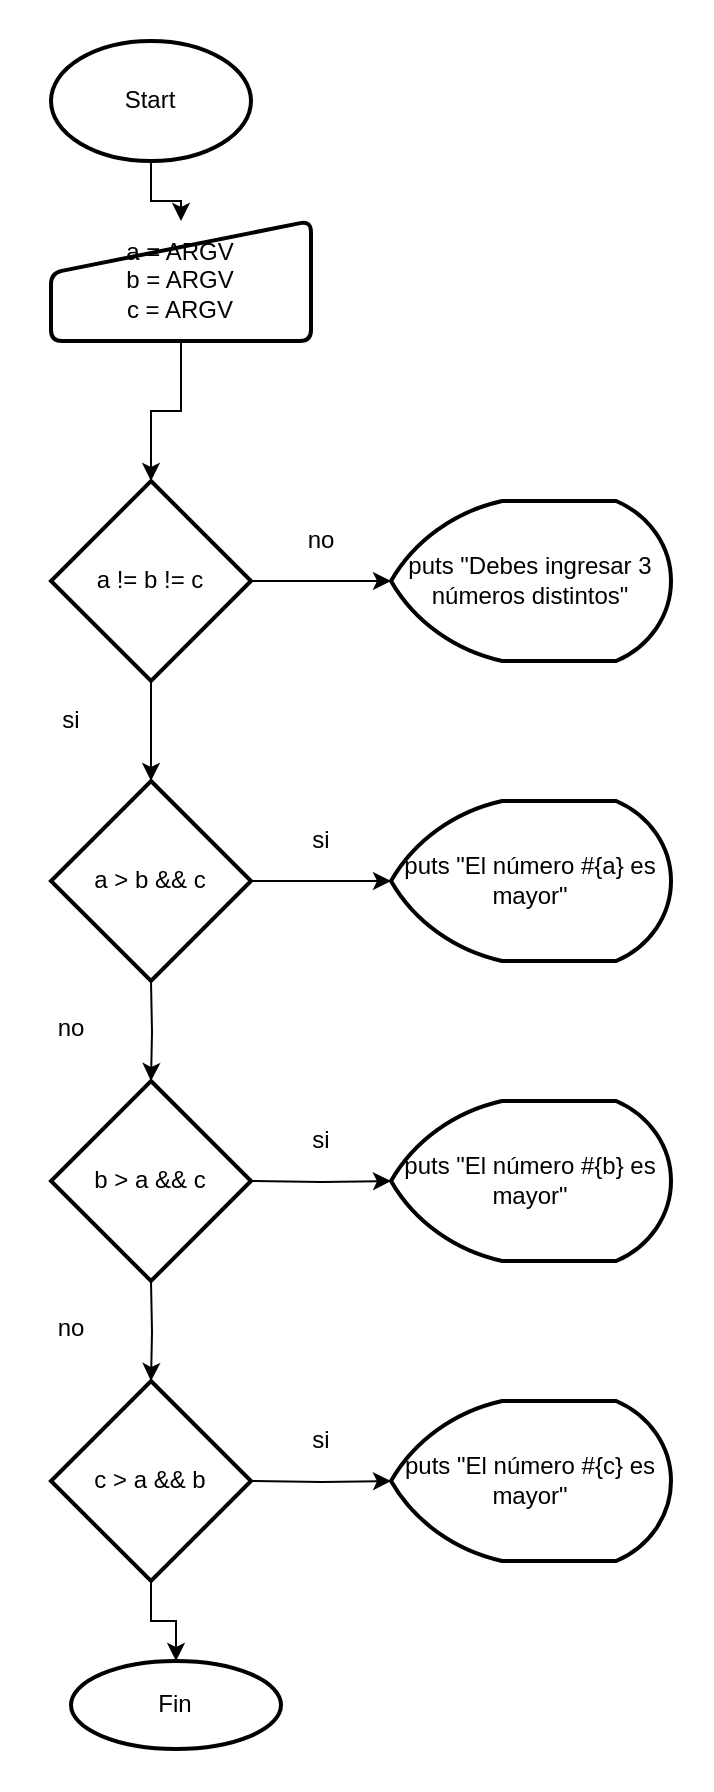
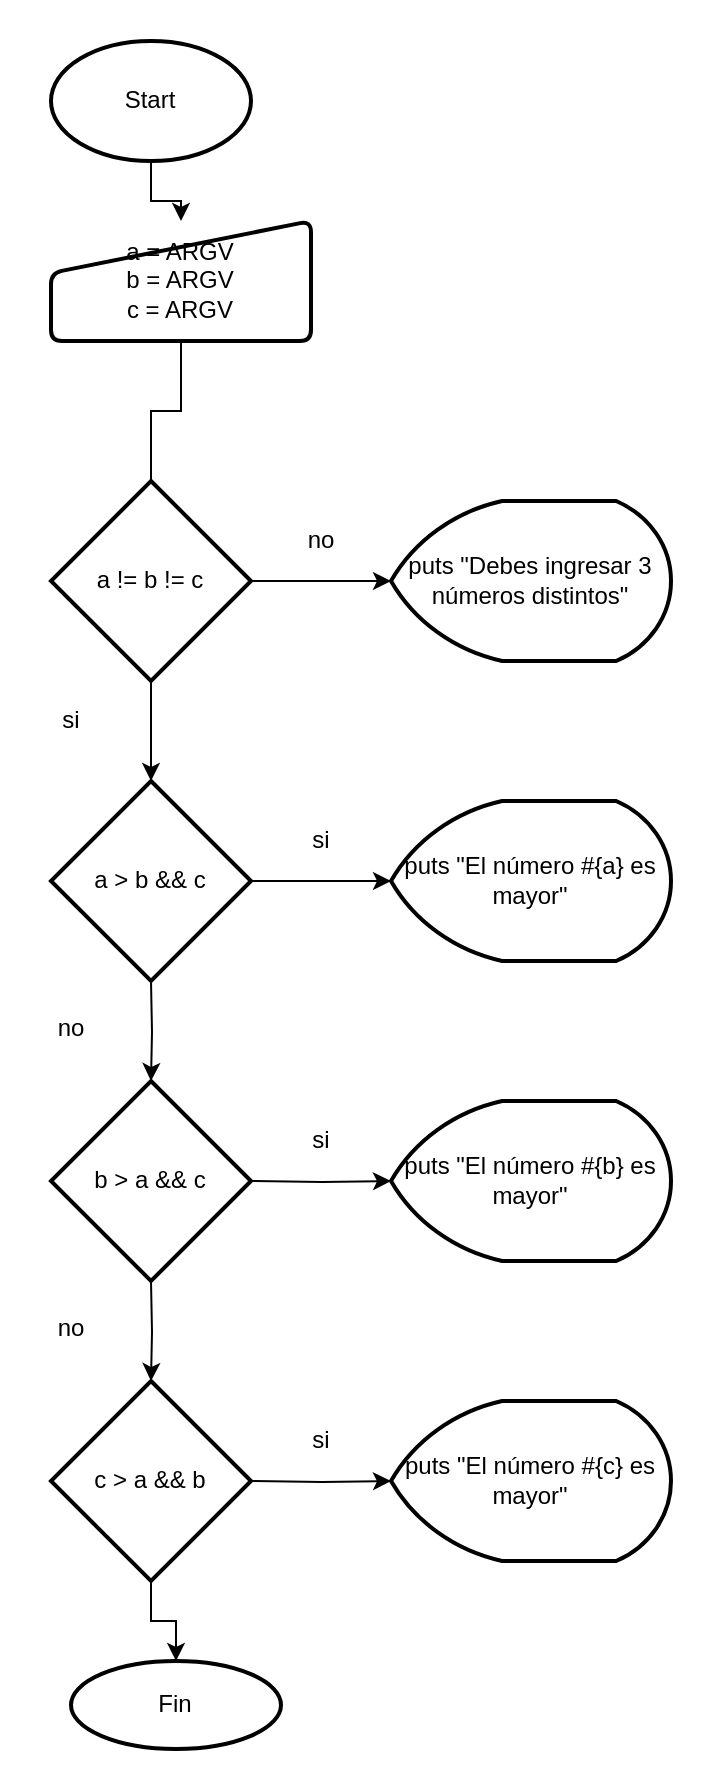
(151, 466) -> (151, 471)
